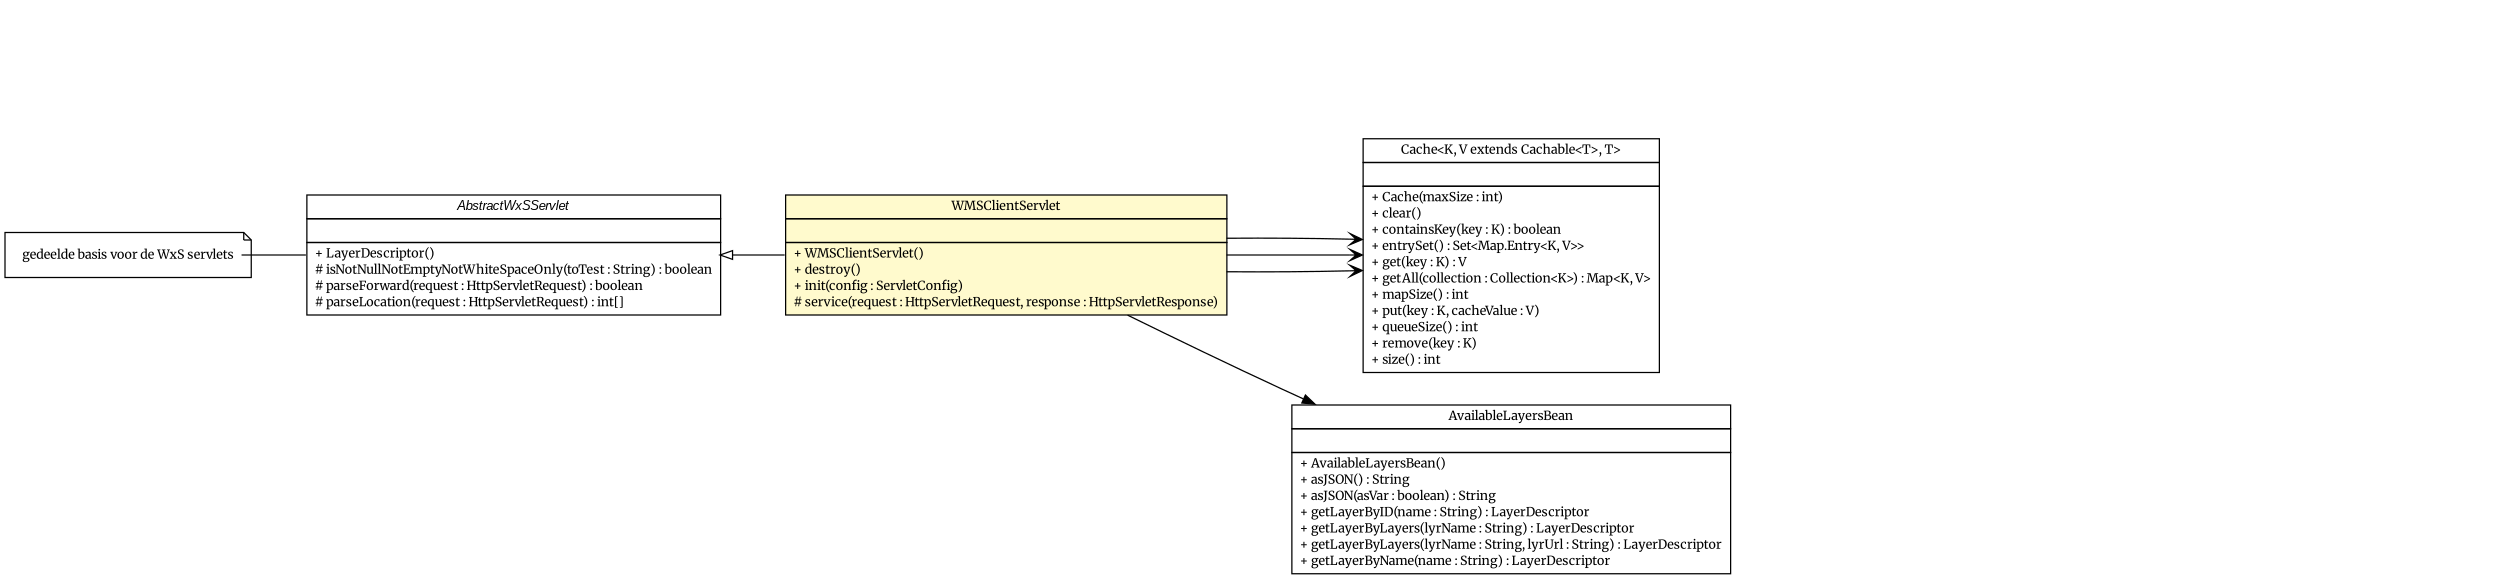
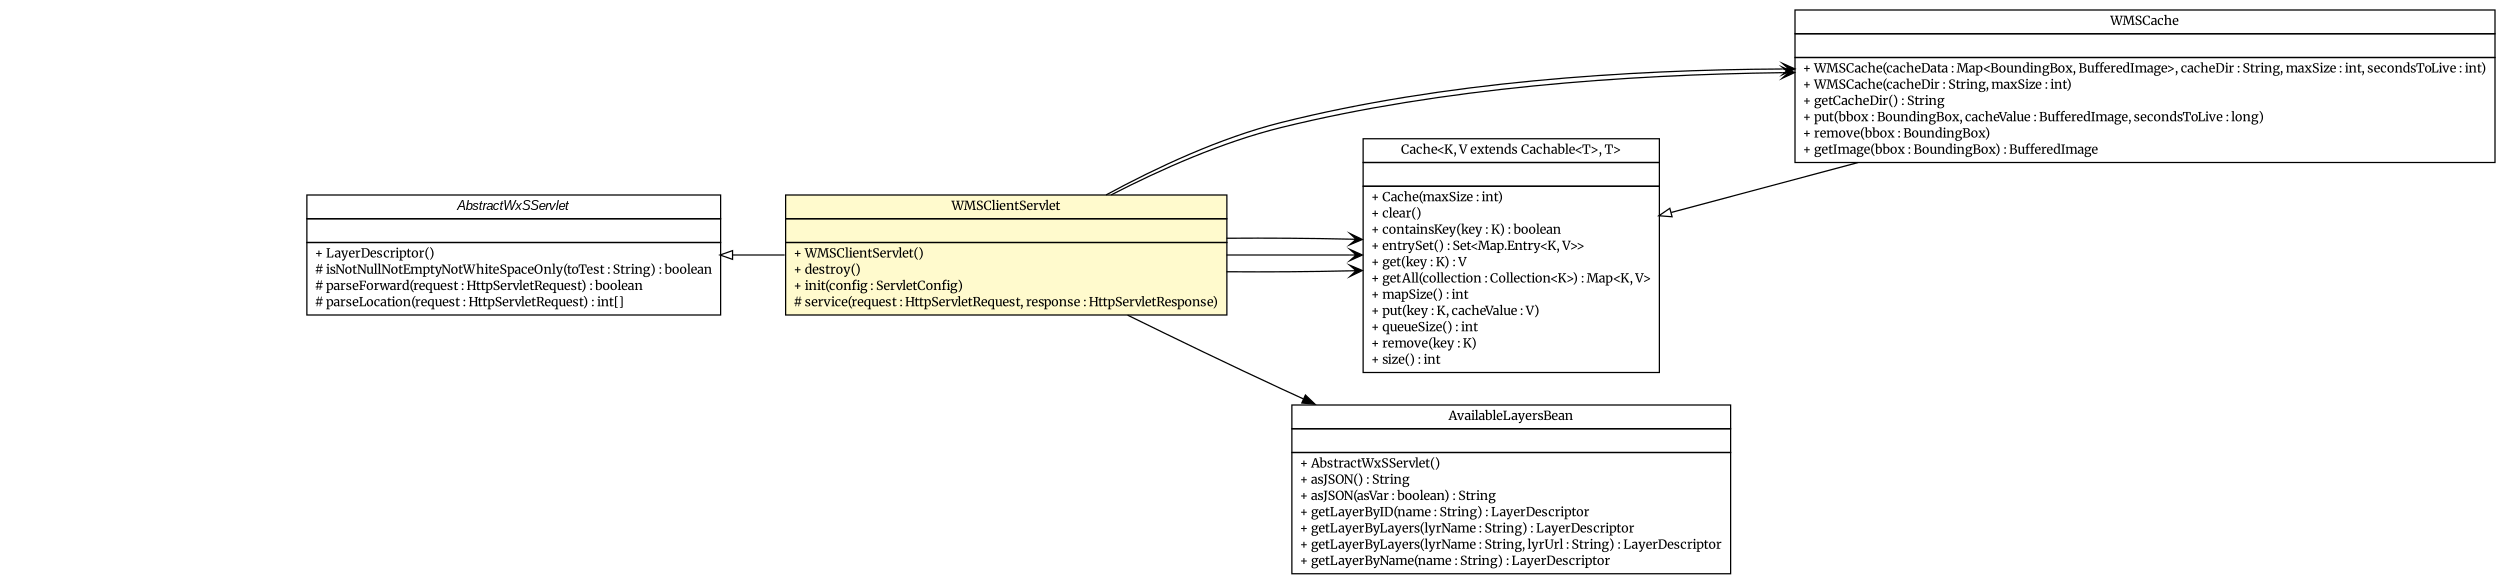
none -> (2145, 86)
(128, 255) -> none
(1373, 464) -> (1371, 464)
